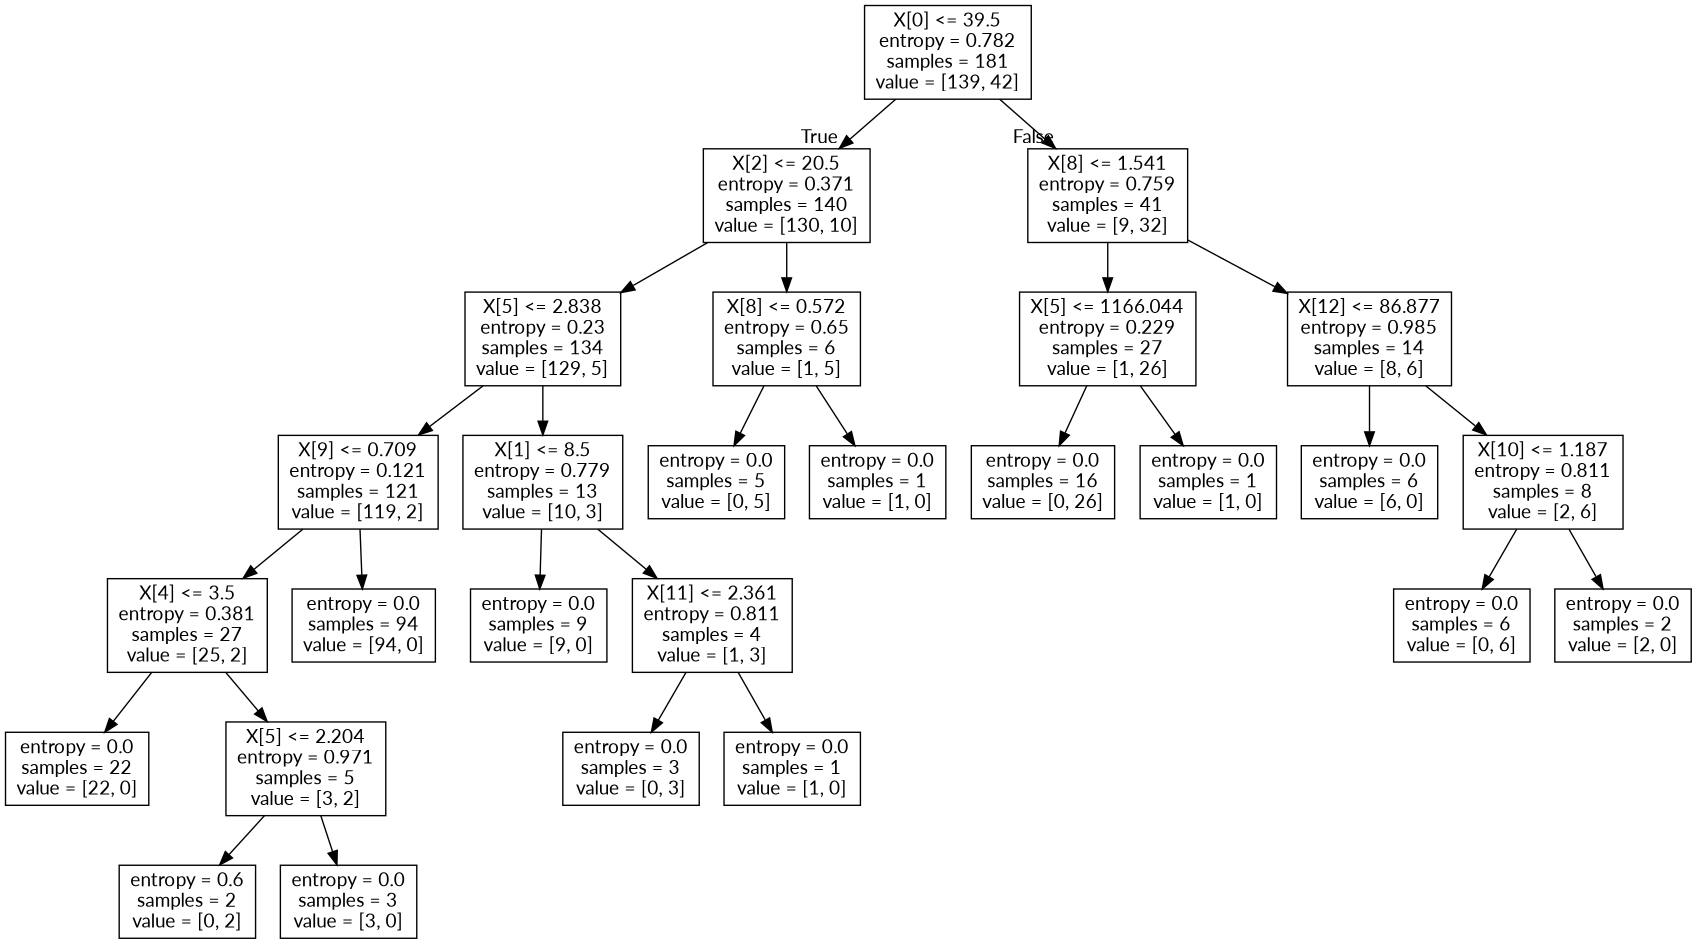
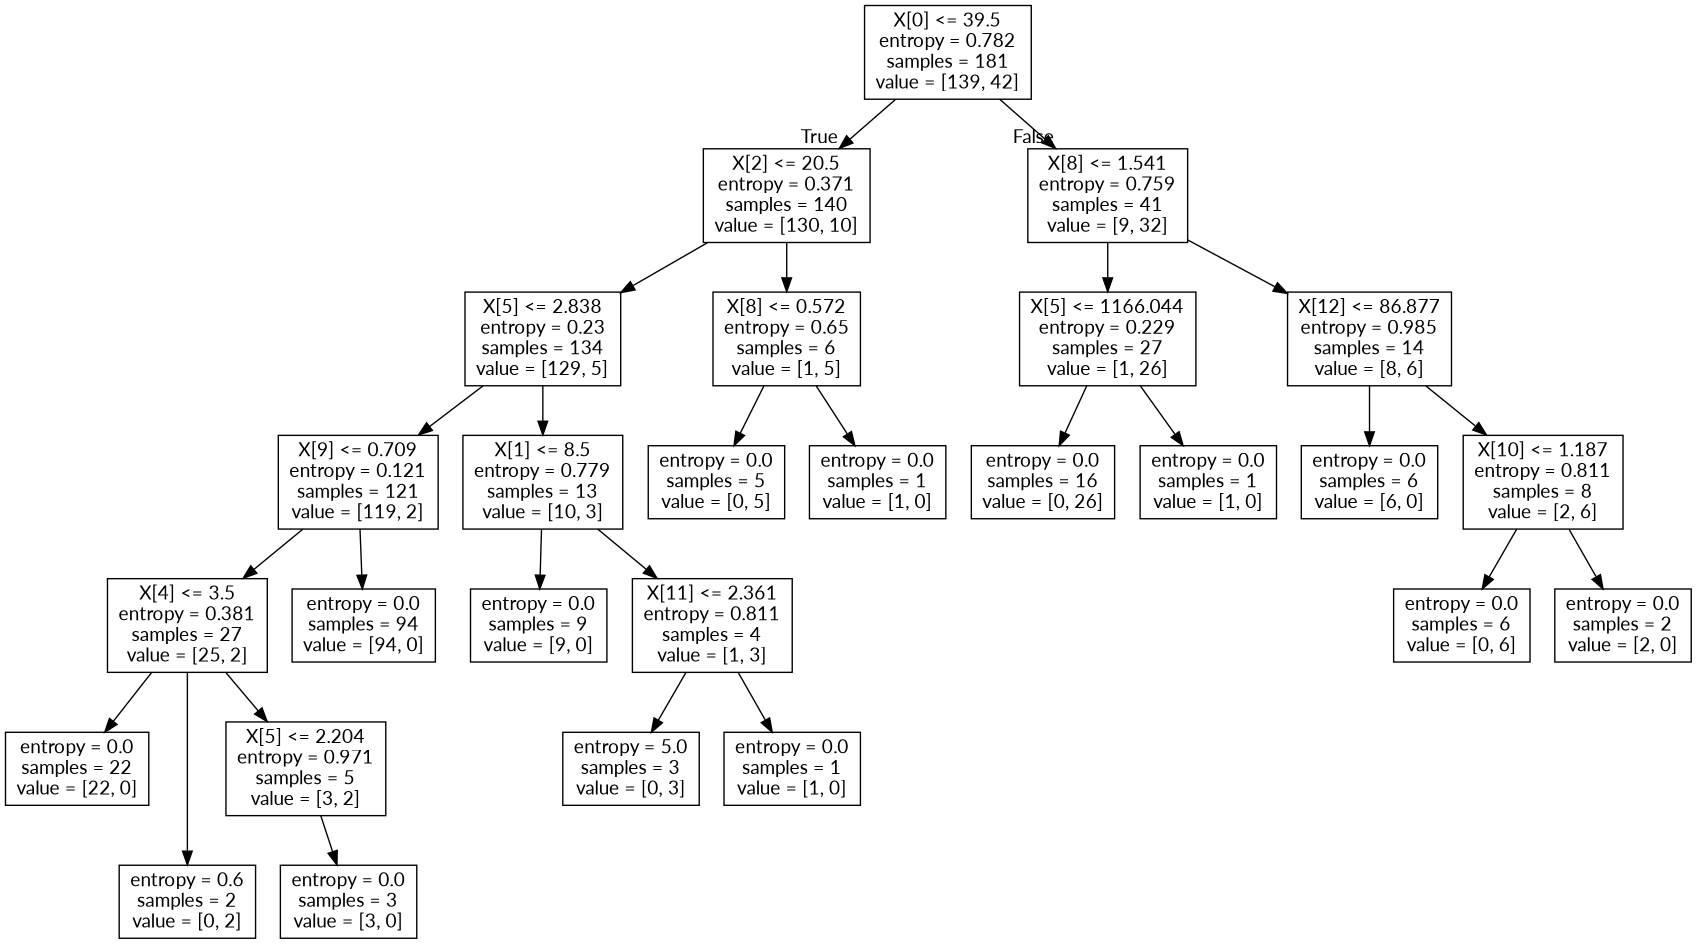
(631, 769) -> (631, 769)
(247, 835) -> (187, 762)
